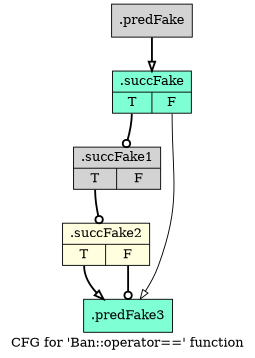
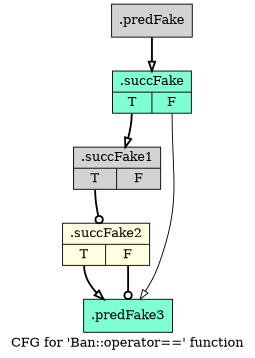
(131, 127) -> (131, 126)
